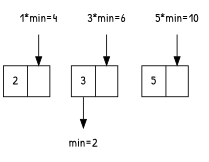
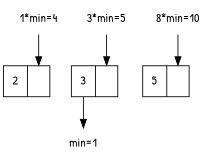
(107, 19) -> (107, 19)
(177, 19) -> (178, 19)
(83, 144) -> (83, 144)
